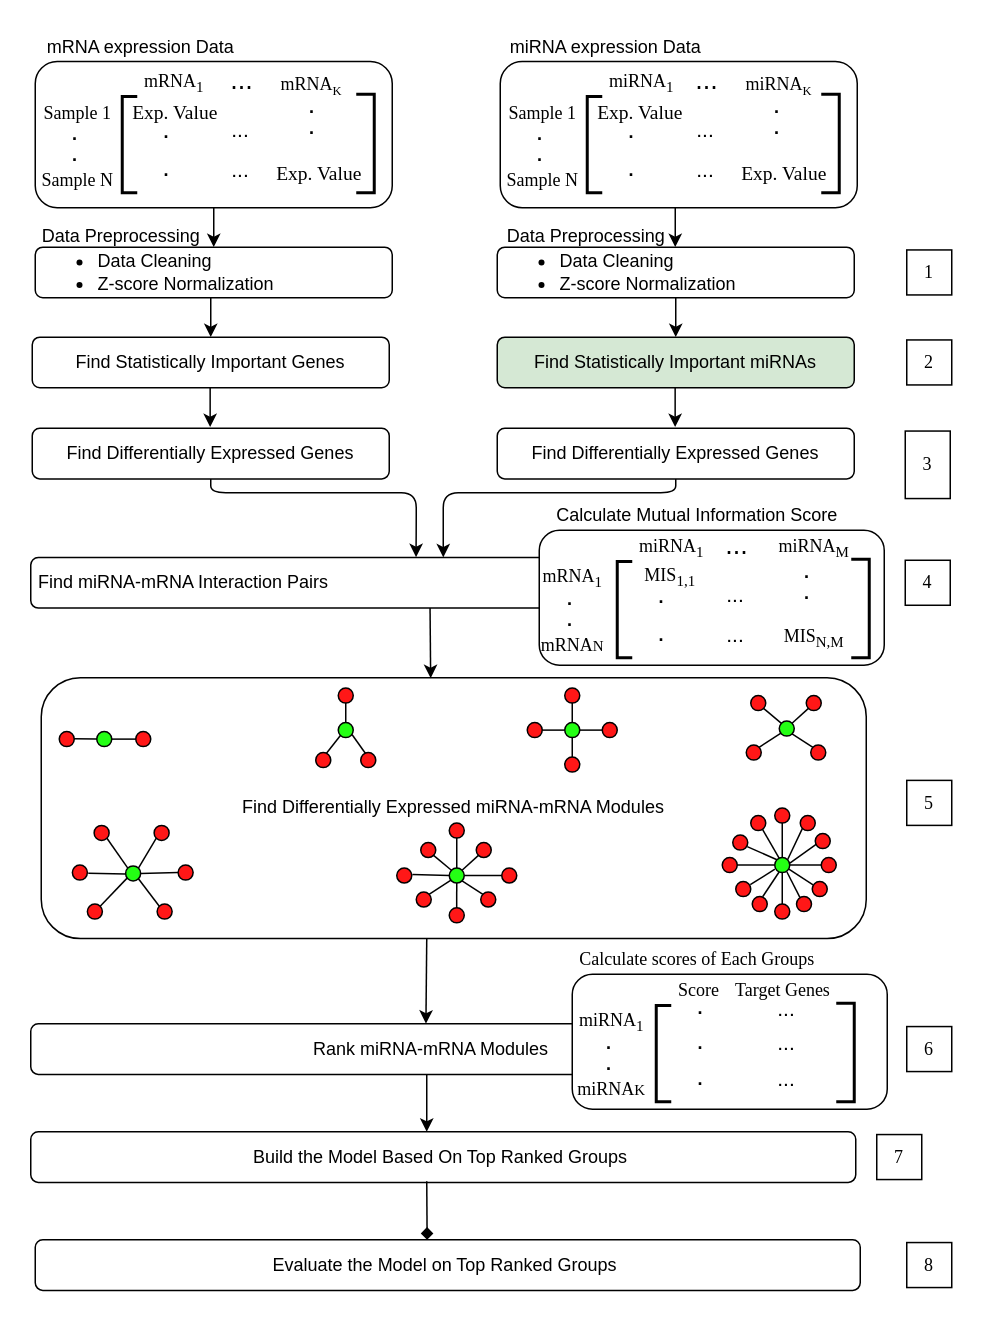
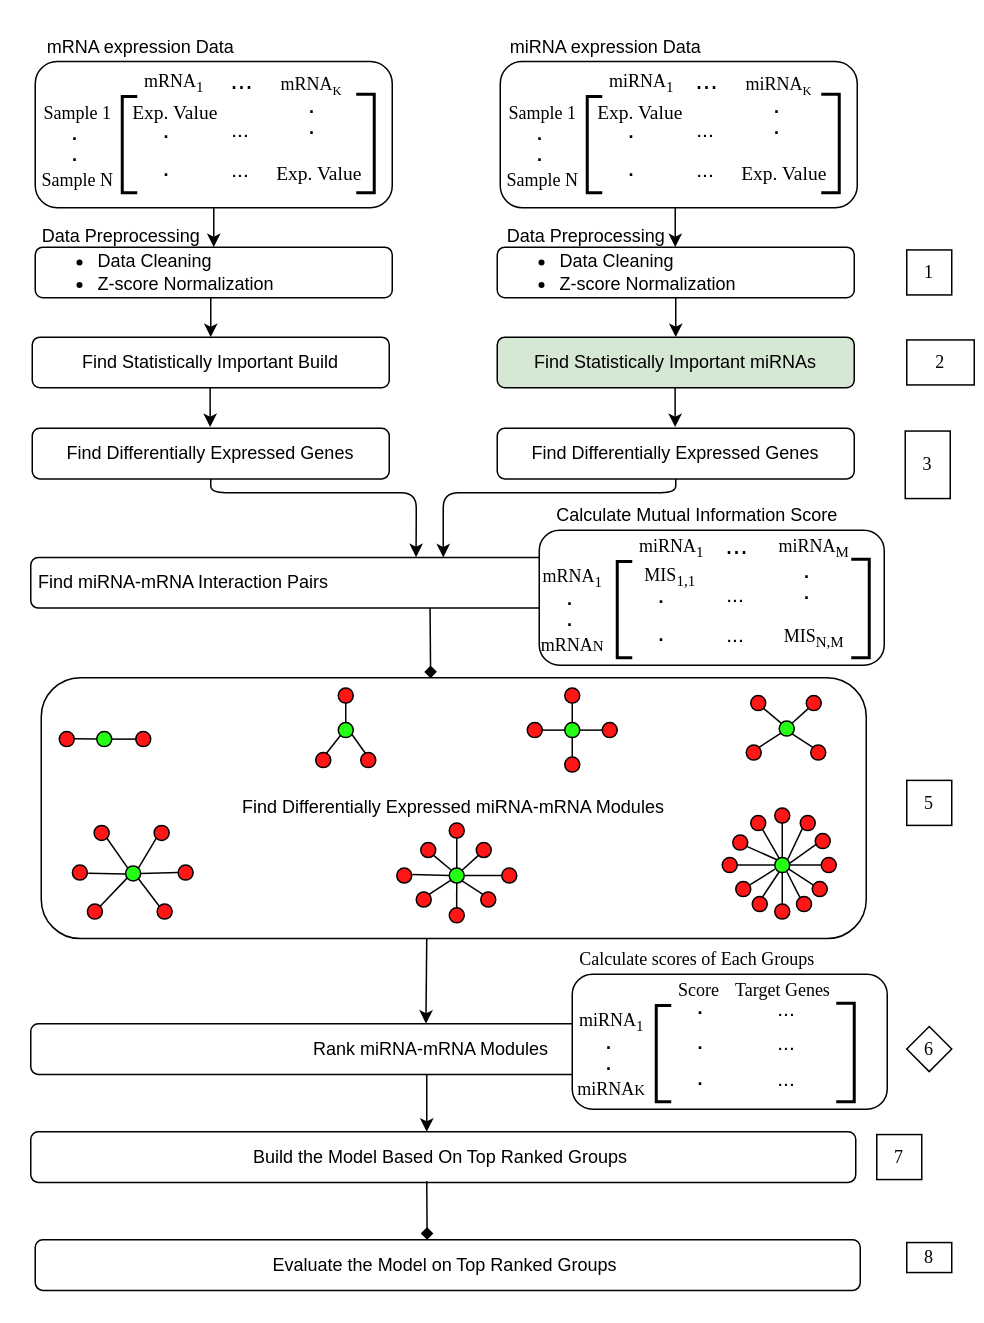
(211, 362) -> (211, 362)
(929, 362) -> (941, 362)
(928, 583) -> none
(431, 666) -> (431, 665)
(929, 1049) -> (929, 1049)
(929, 1265) -> (929, 1258)
